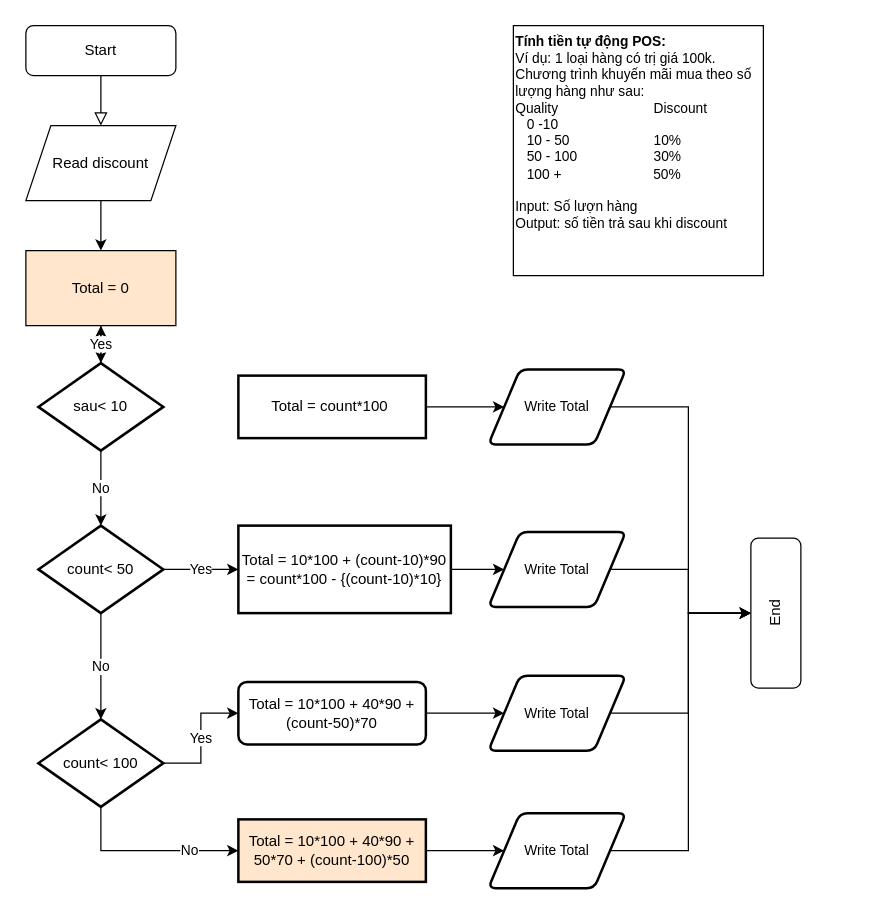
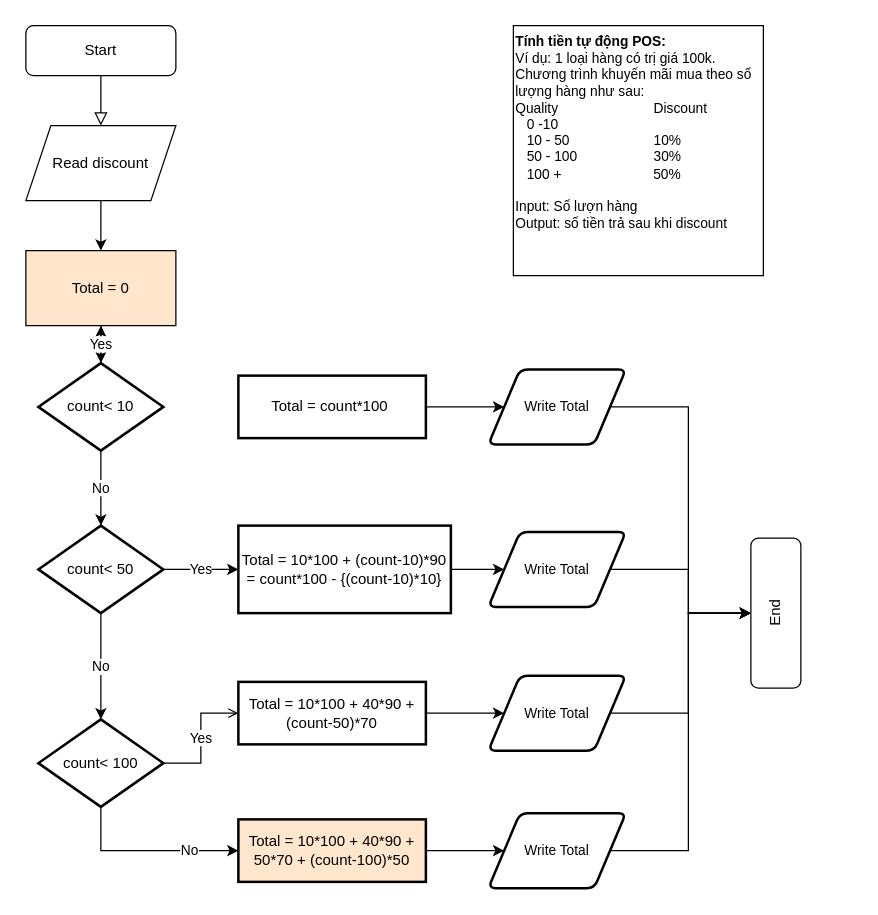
(101, 407) -> (101, 407)
(228, 713) -> (230, 713)
(332, 713) -> (332, 713)
